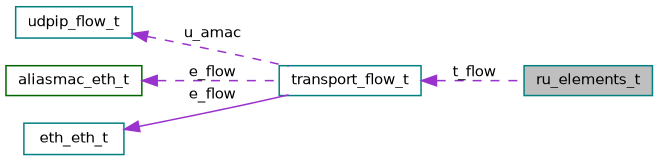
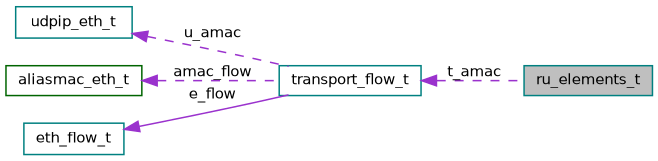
(74, 22) -> (74, 22)
(211, 72) -> (211, 72)
(473, 72) -> (473, 72)
(74, 139) -> (74, 139)
